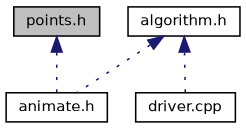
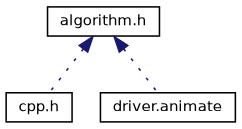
(57, 21) -> none
(57, 107) -> (39, 107)
(186, 107) -> (168, 107)
